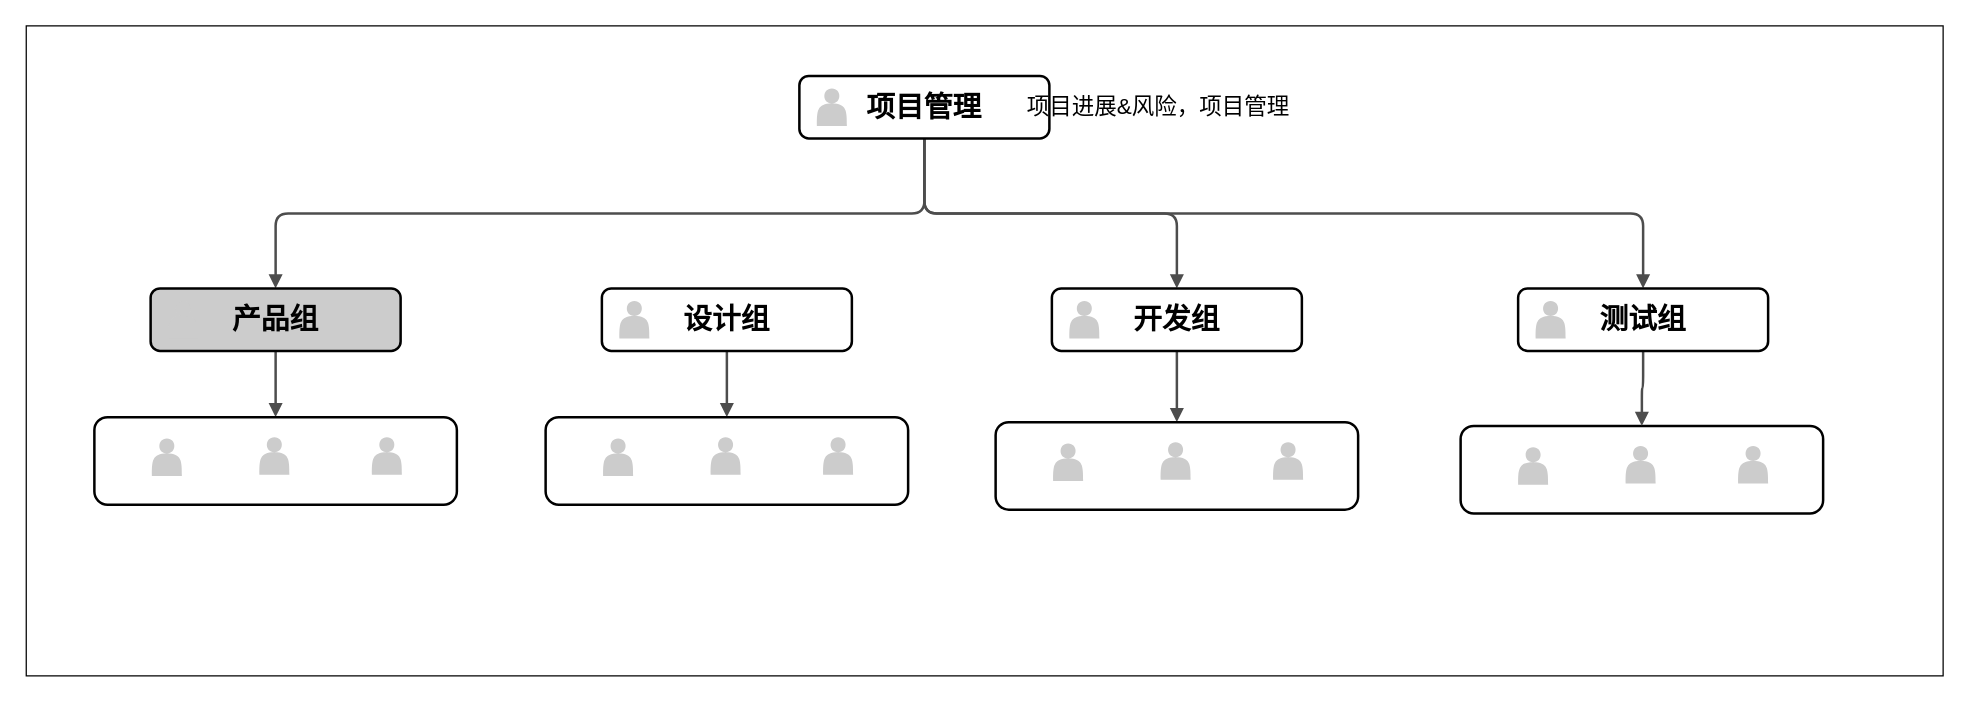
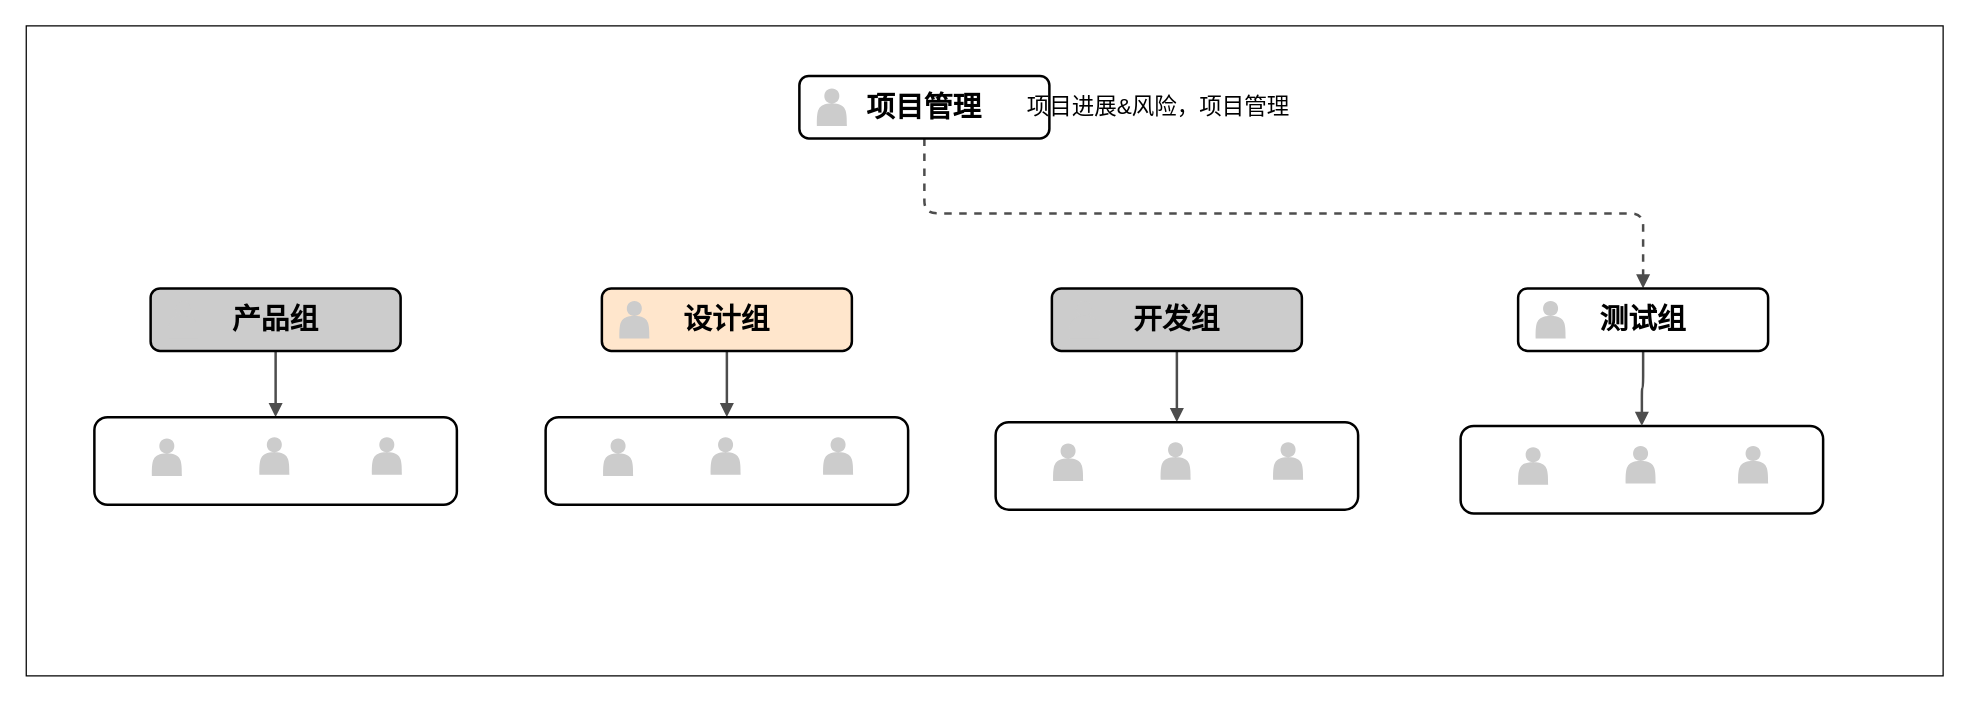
(573, 213) -> none
(1430, 213) -> (1430, 213)
(1177, 247) -> none
(727, 319) -> (727, 319)
(1177, 319) -> (1177, 319)
